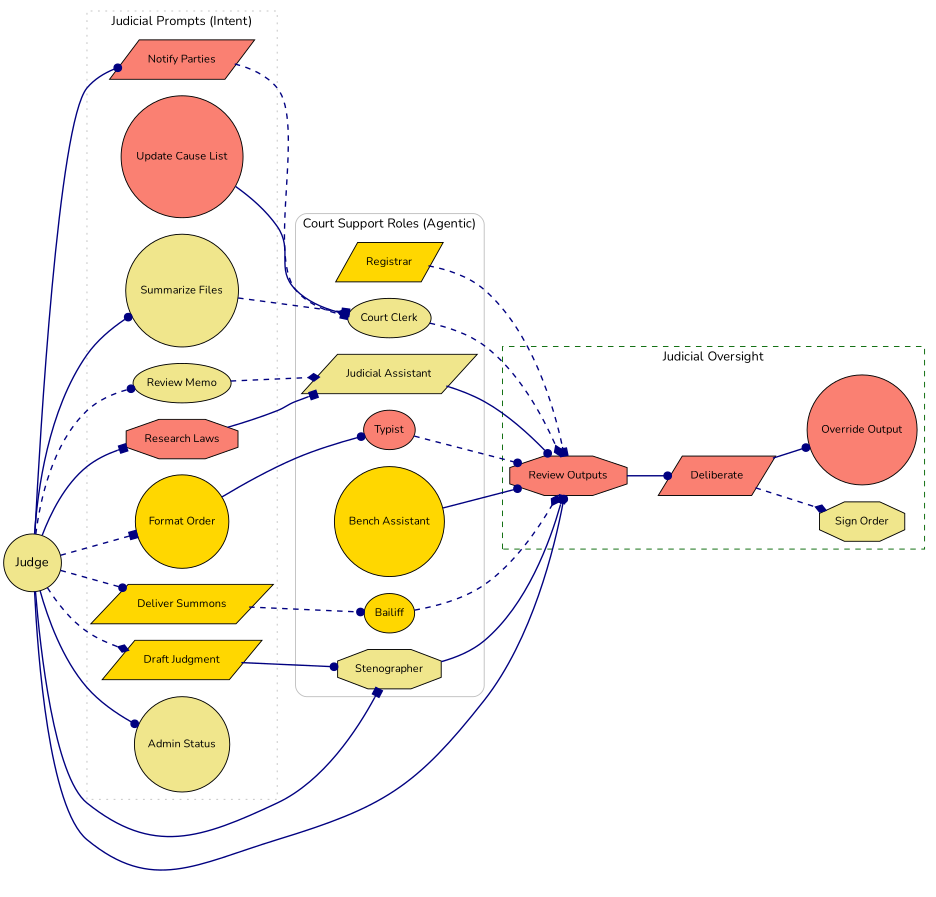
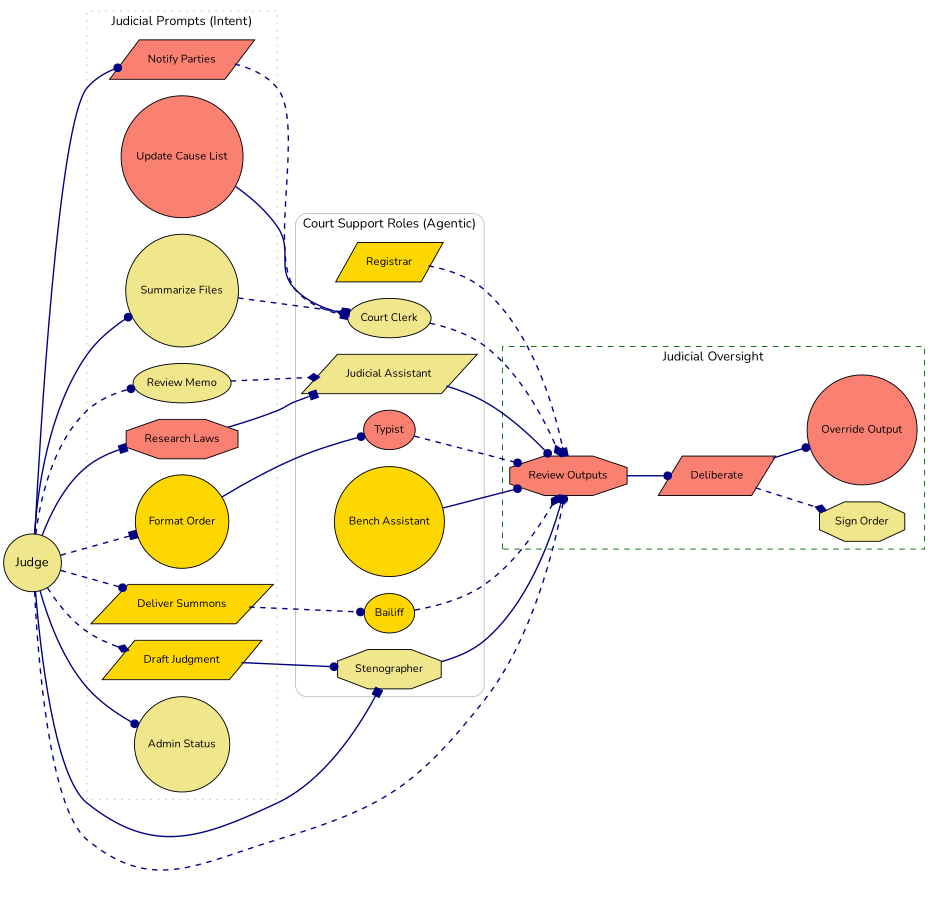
(282, 838) -> (282, 838)
